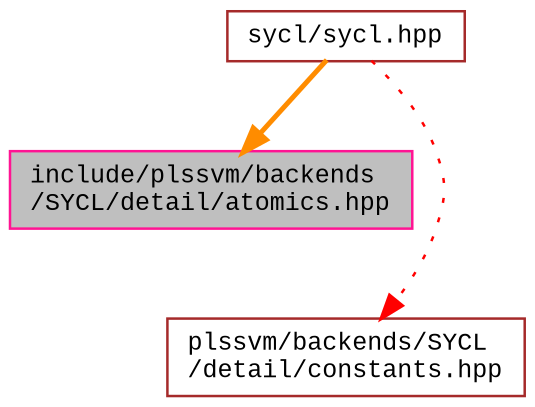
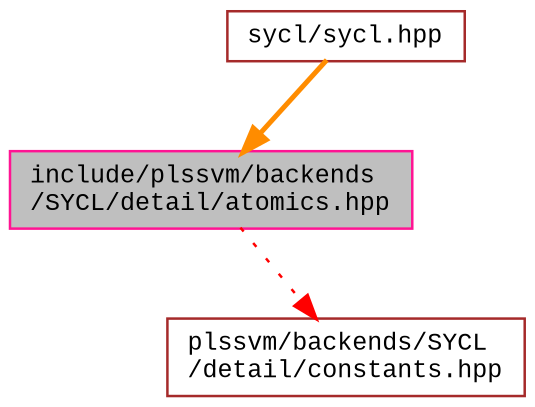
(443, 175) -> (270, 264)
